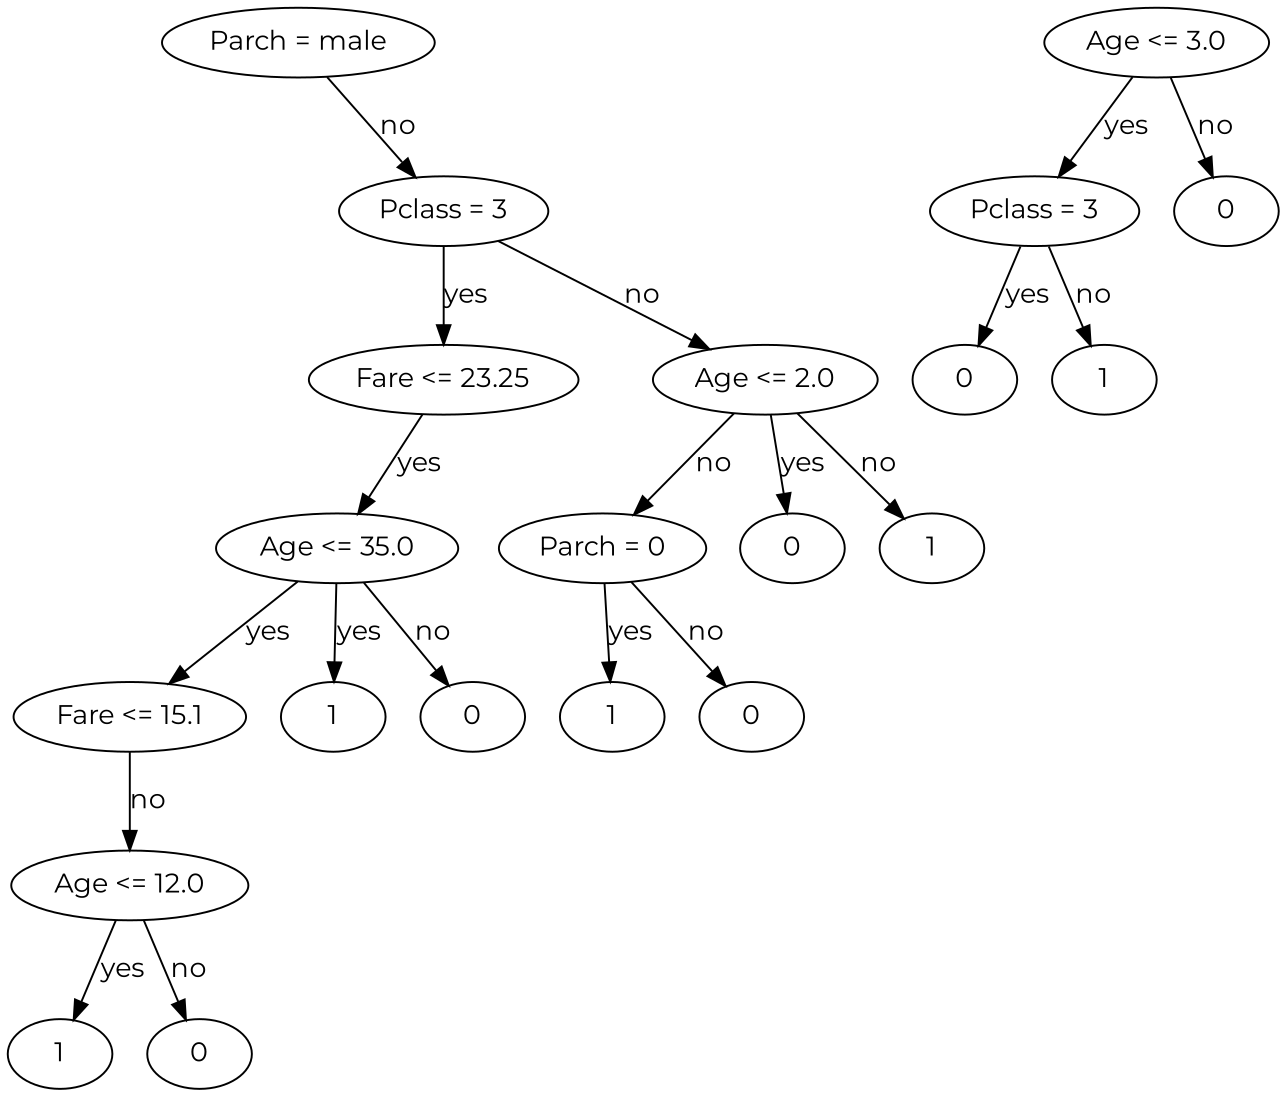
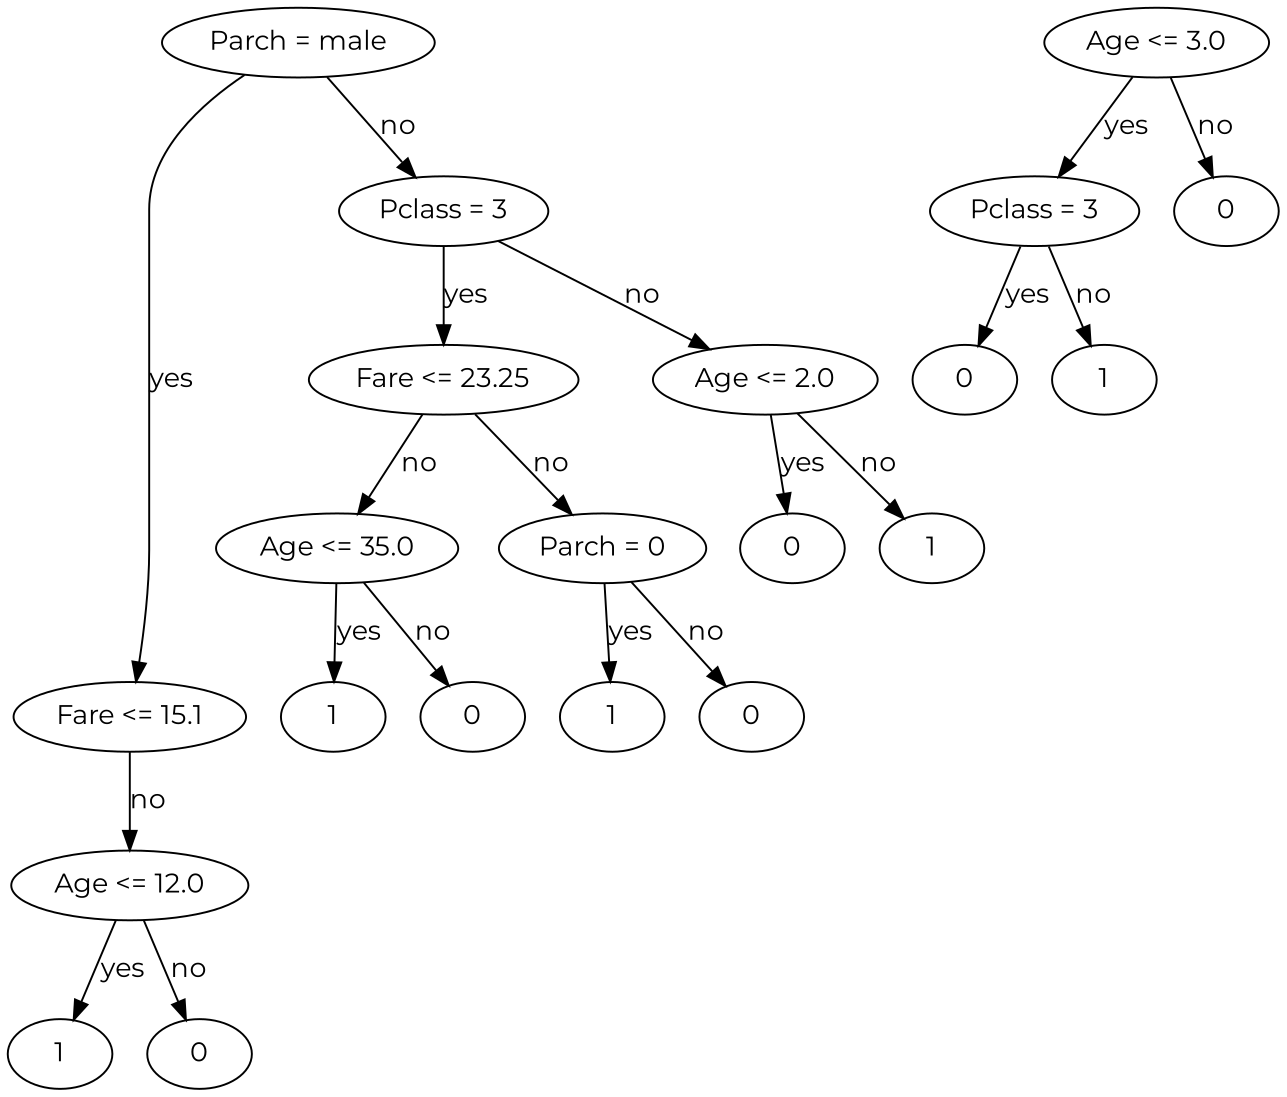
(691, 457) -> (516, 457)
(419, 464) -> (419, 464)
(241, 626) -> (149, 350)
